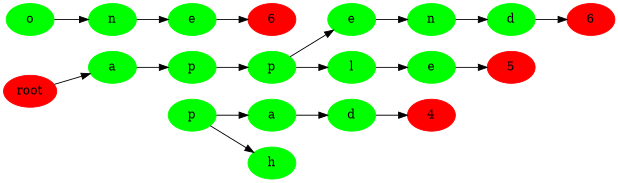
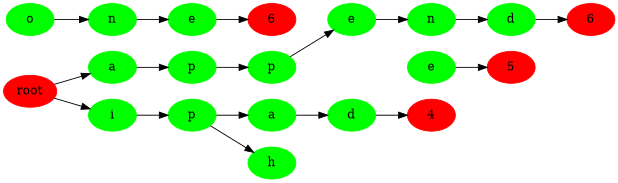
(352, 67) -> none
none -> (112, 115)
